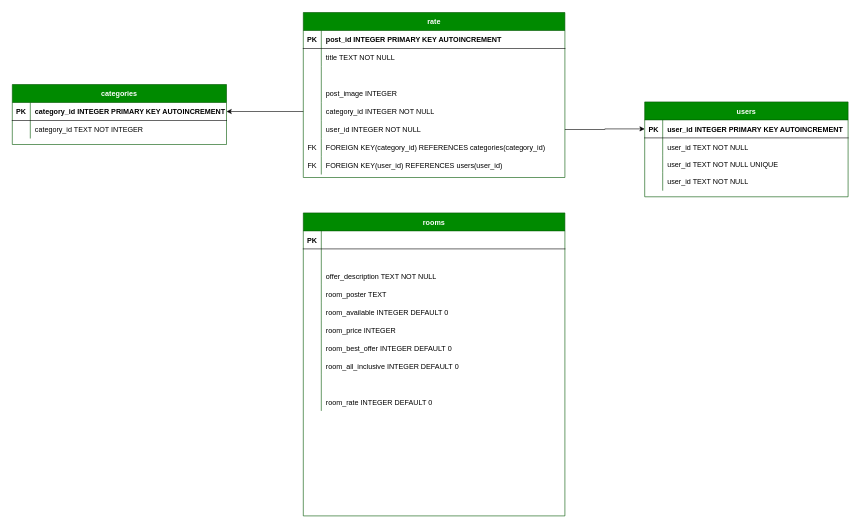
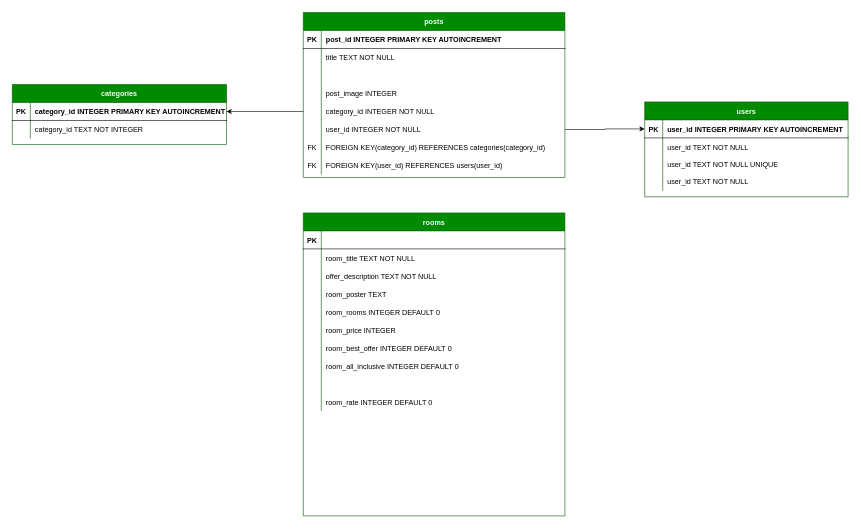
(434, 22) -> (434, 22)
none -> (443, 258)
(388, 312) -> (382, 312)
